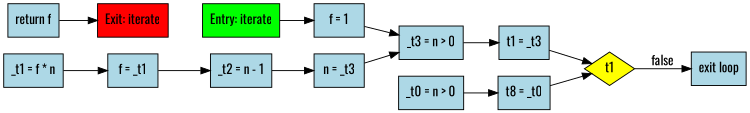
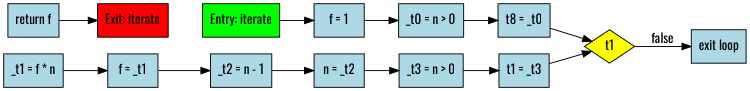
(377, 30) -> (377, 20)
(339, 71) -> (339, 71)
